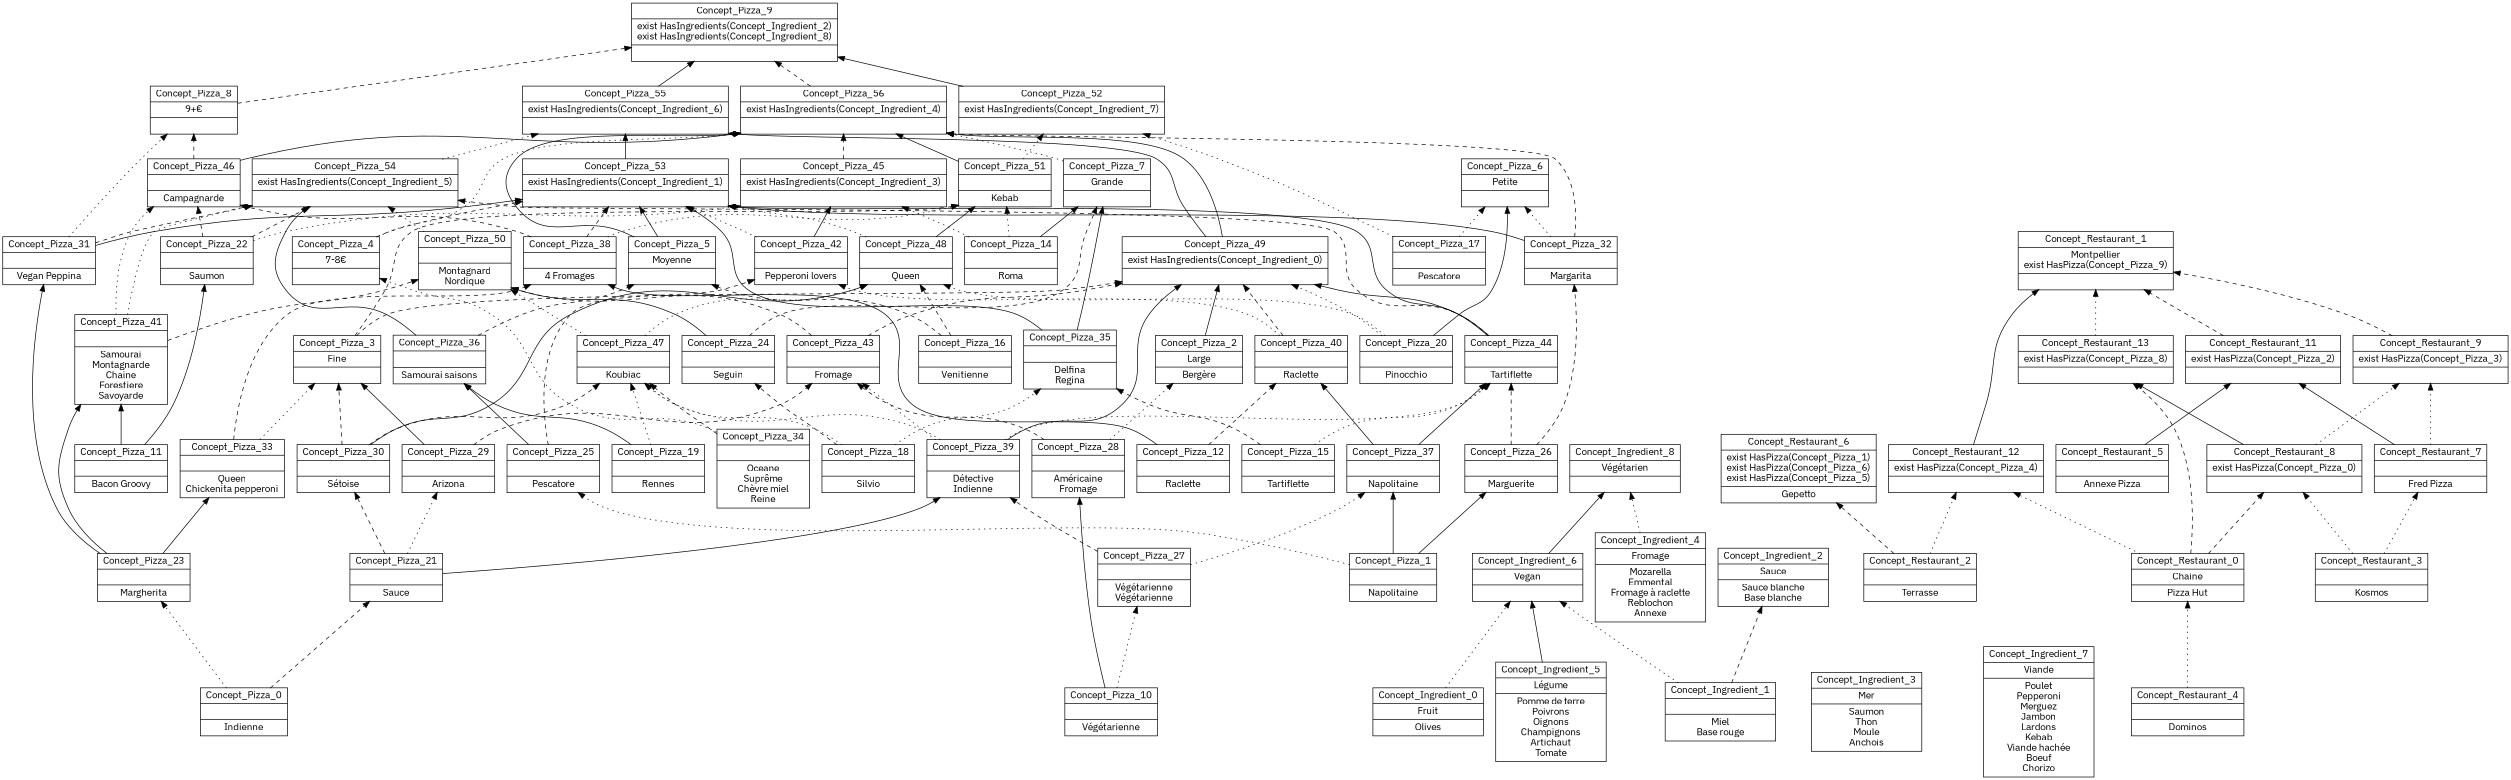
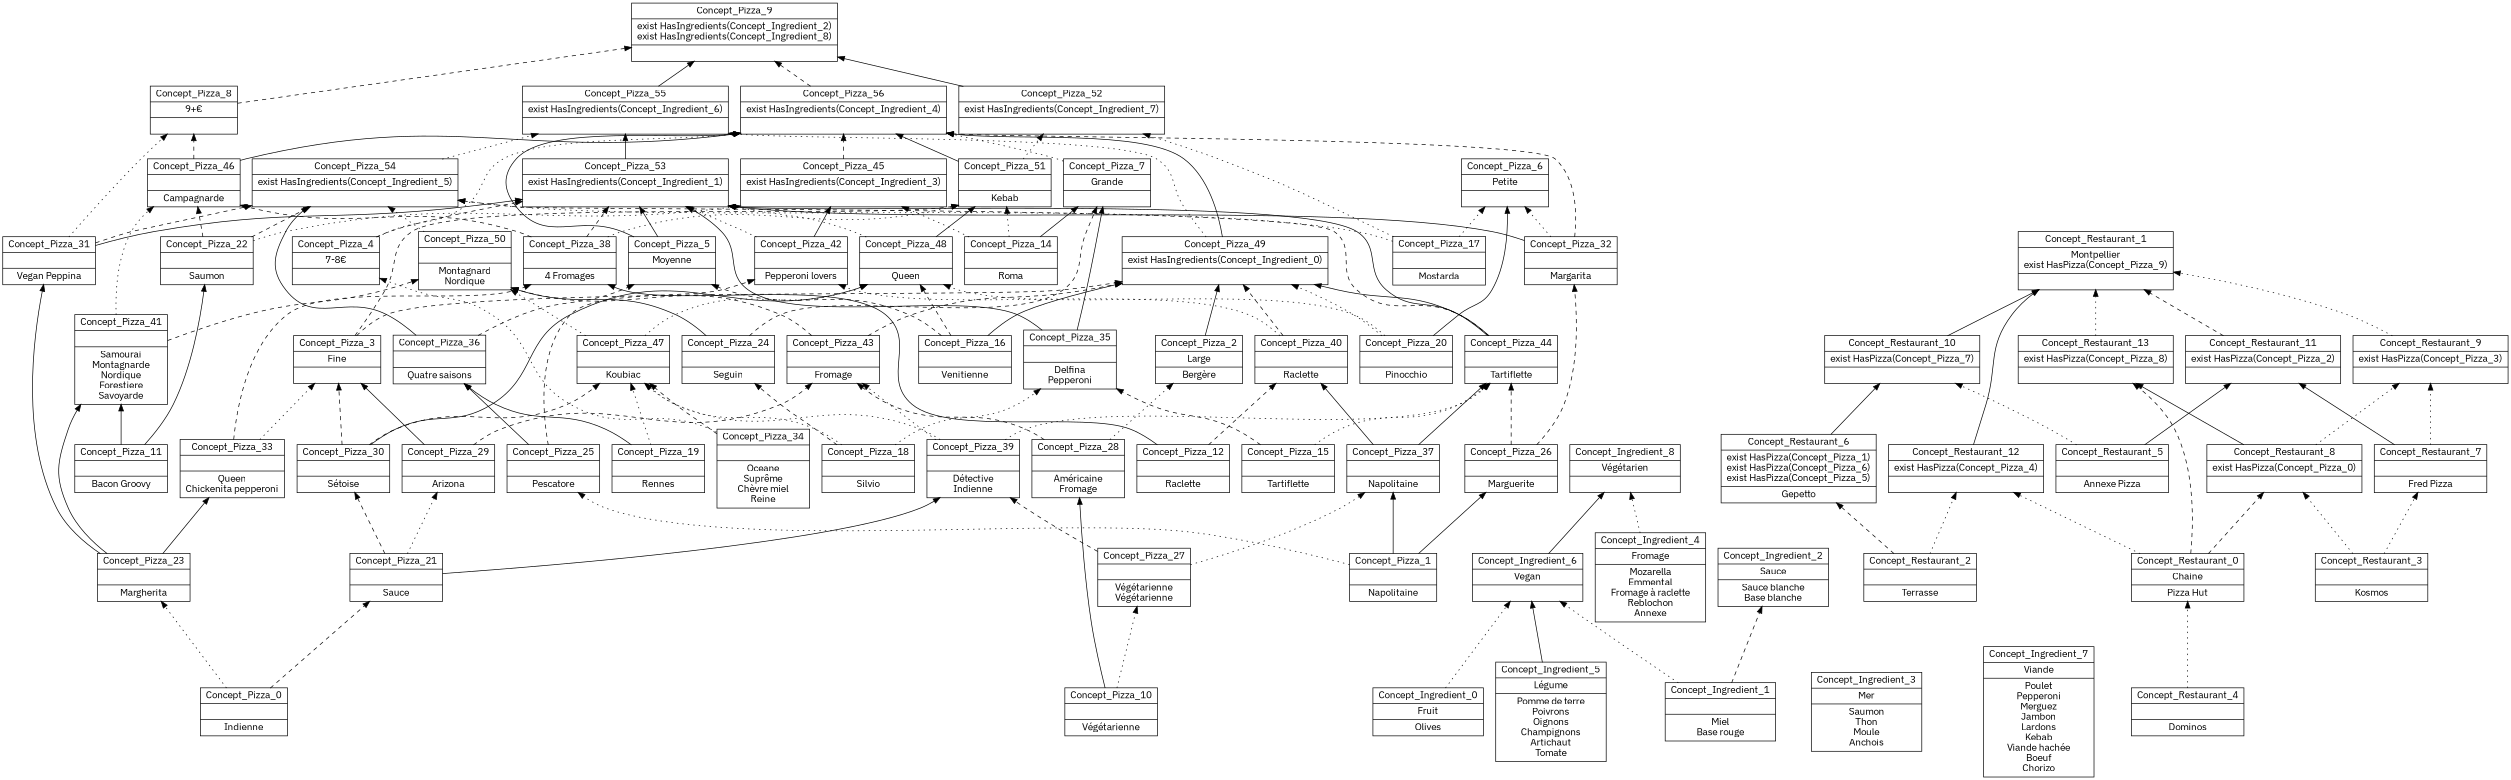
(1007, 141) -> (1007, 141)
(148, 240) -> (930, 213)
(1439, 277) -> (1439, 277)
(2289, 297) -> (2289, 297)
none -> (1902, 360)
(121, 375) -> (121, 375)
(439, 375) -> (439, 375)
(1070, 380) -> (1070, 380)
(1125, 400) -> (1045, 304)
